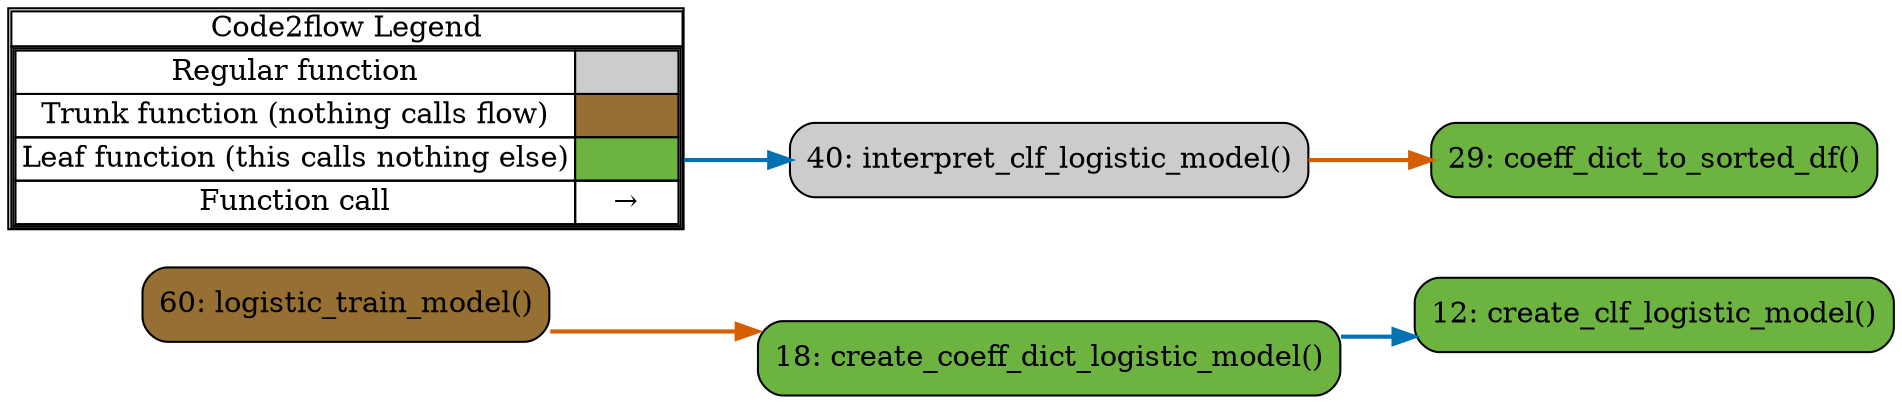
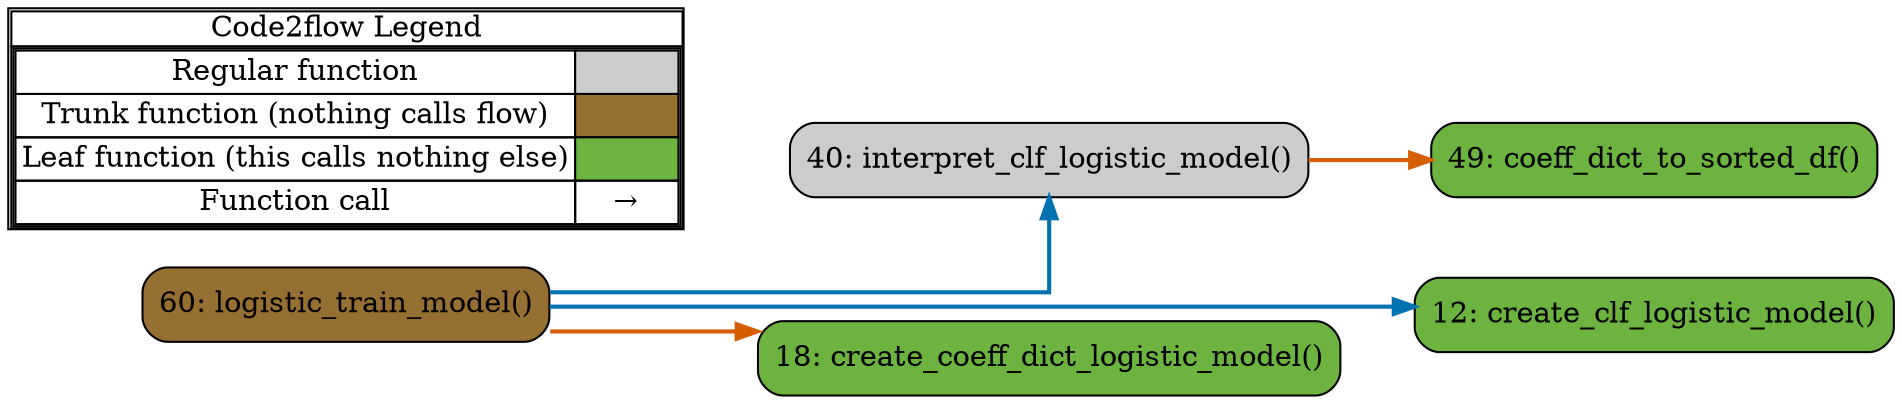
(727, 160) -> (837, 292)
(1654, 160) -> (1654, 160)
(1367, 337) -> (972, 307)
